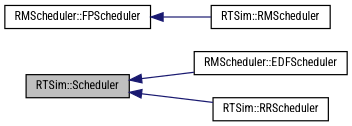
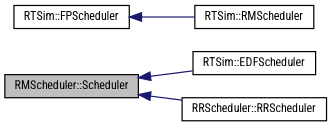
(78, 17) -> (72, 17)
(271, 63) -> (254, 63)
(78, 86) -> (72, 86)
(271, 109) -> (254, 109)
